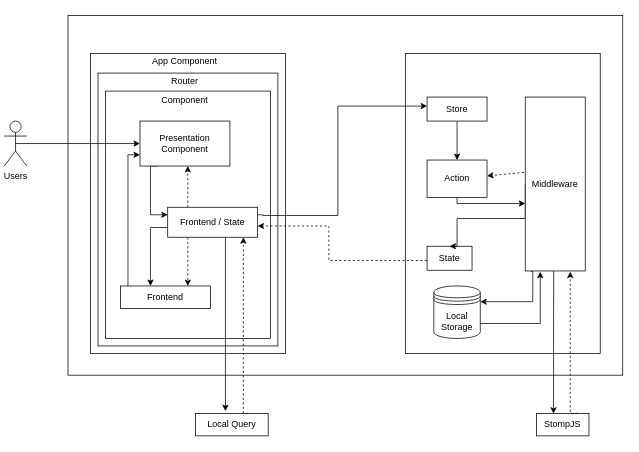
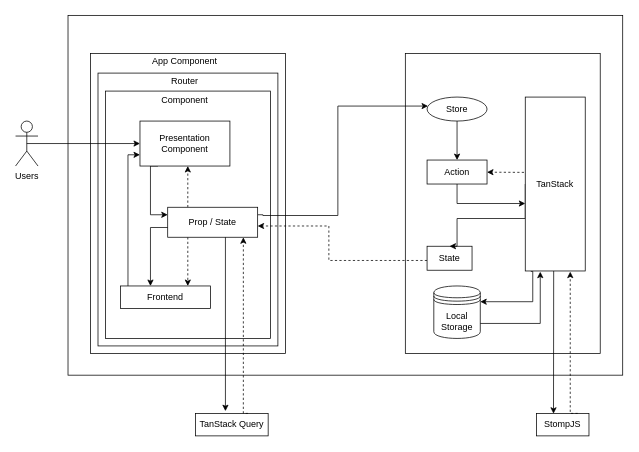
(457, 109) -> (457, 109)
(15, 144) -> (27, 144)
(457, 179) -> (457, 172)
(555, 184) -> (555, 184)
(213, 222) -> (213, 222)
(232, 425) -> (232, 425)
